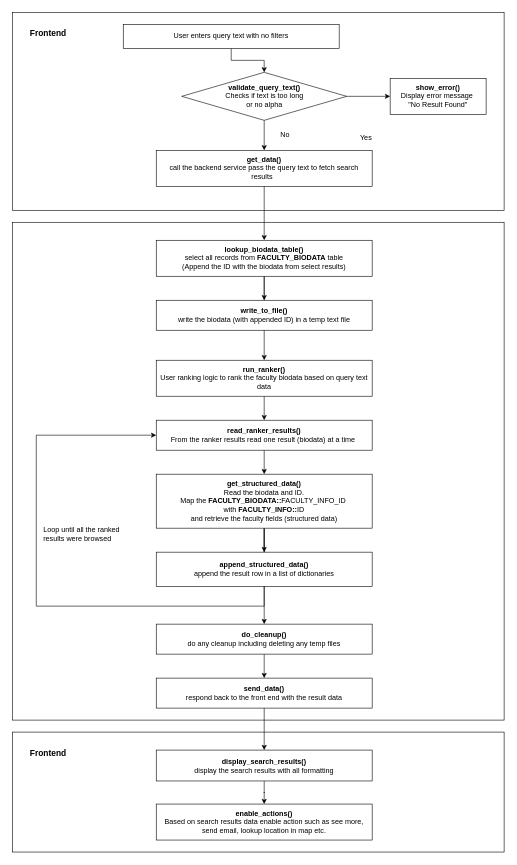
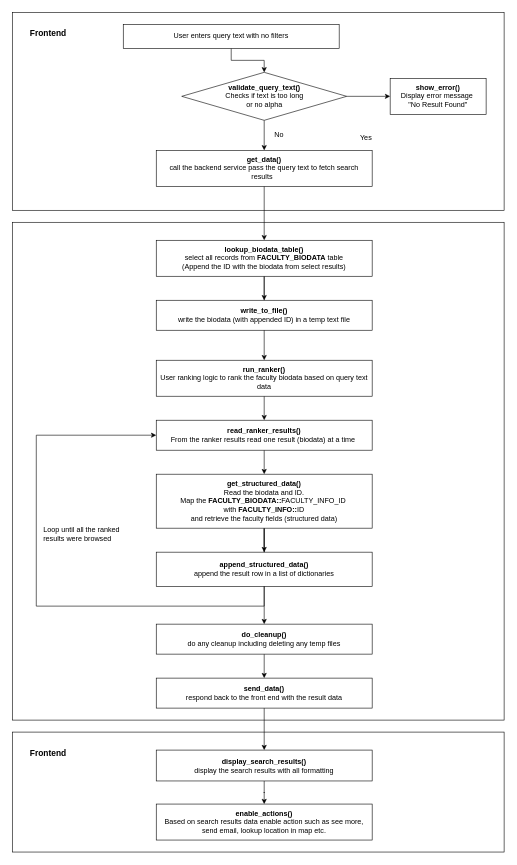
(285, 135) -> (279, 135)
